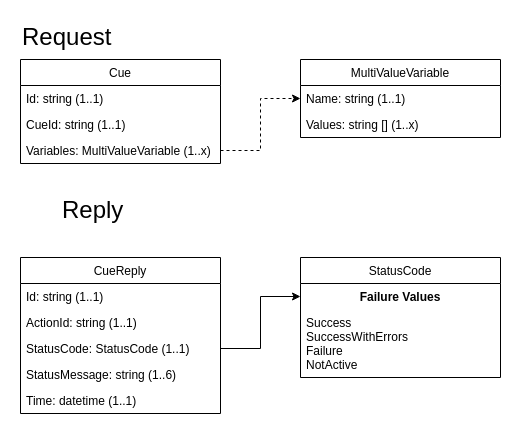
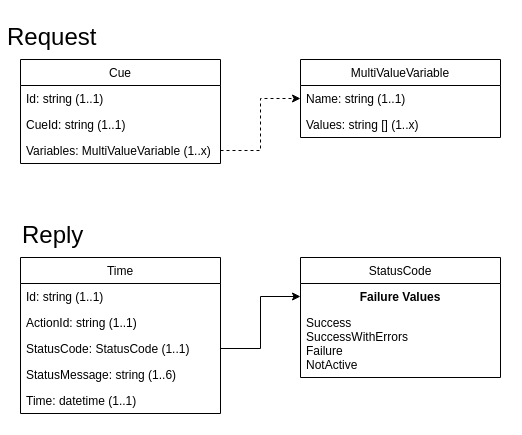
(71, 31) -> (56, 31)
(101, 204) -> (61, 229)
(120, 271) -> (120, 271)
